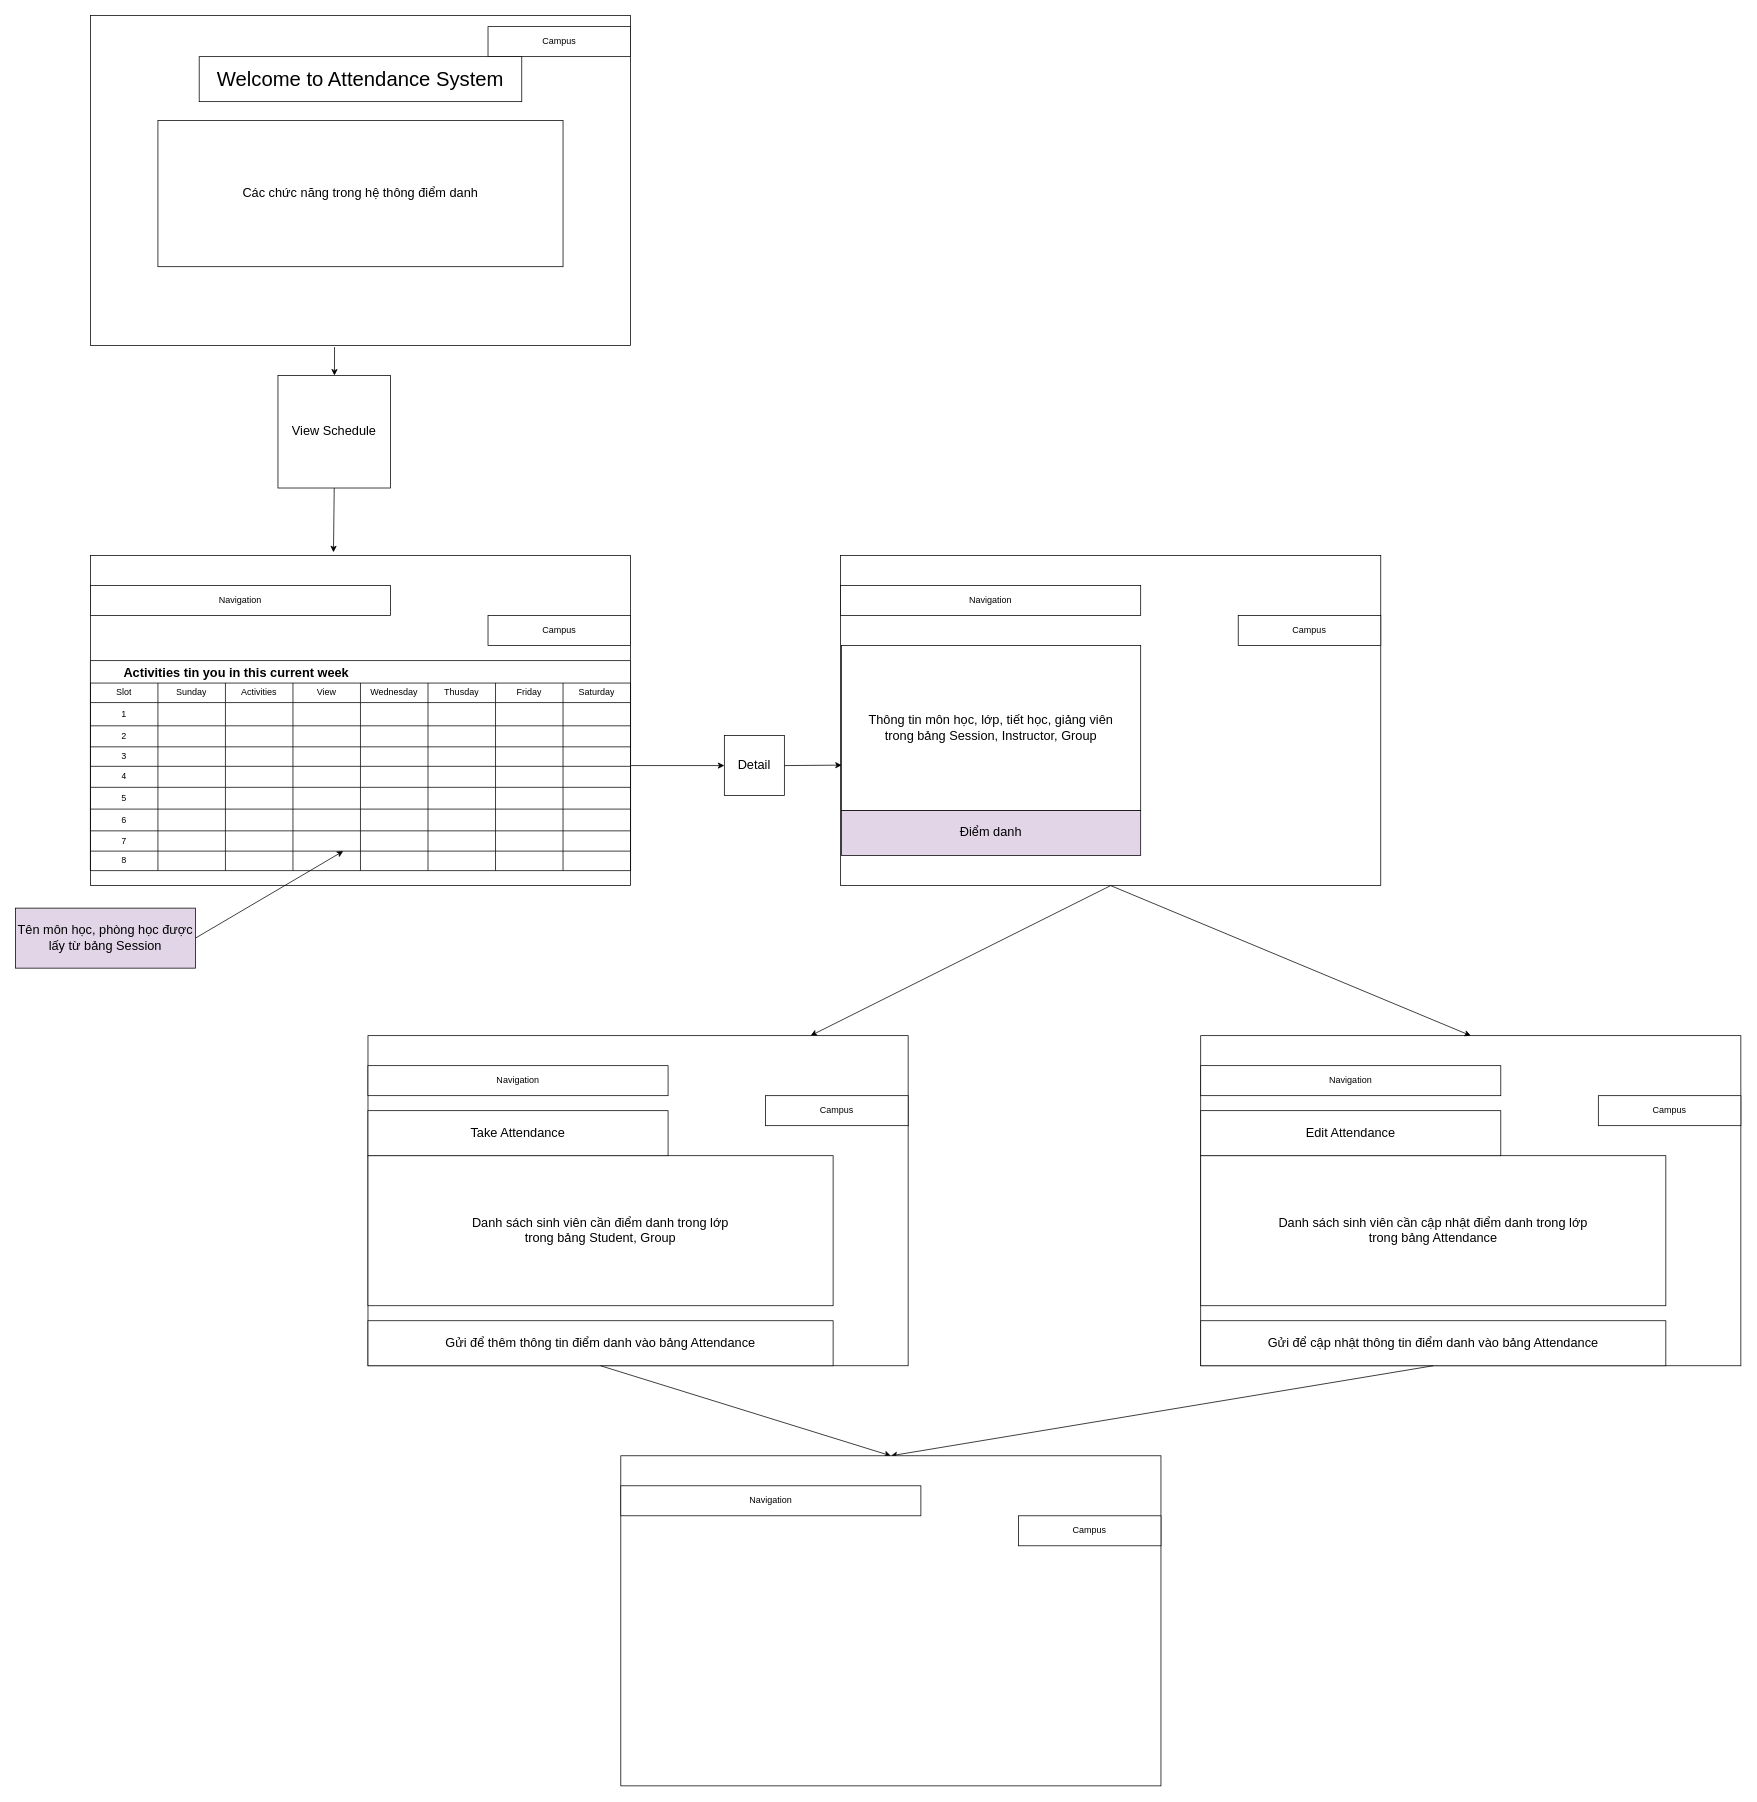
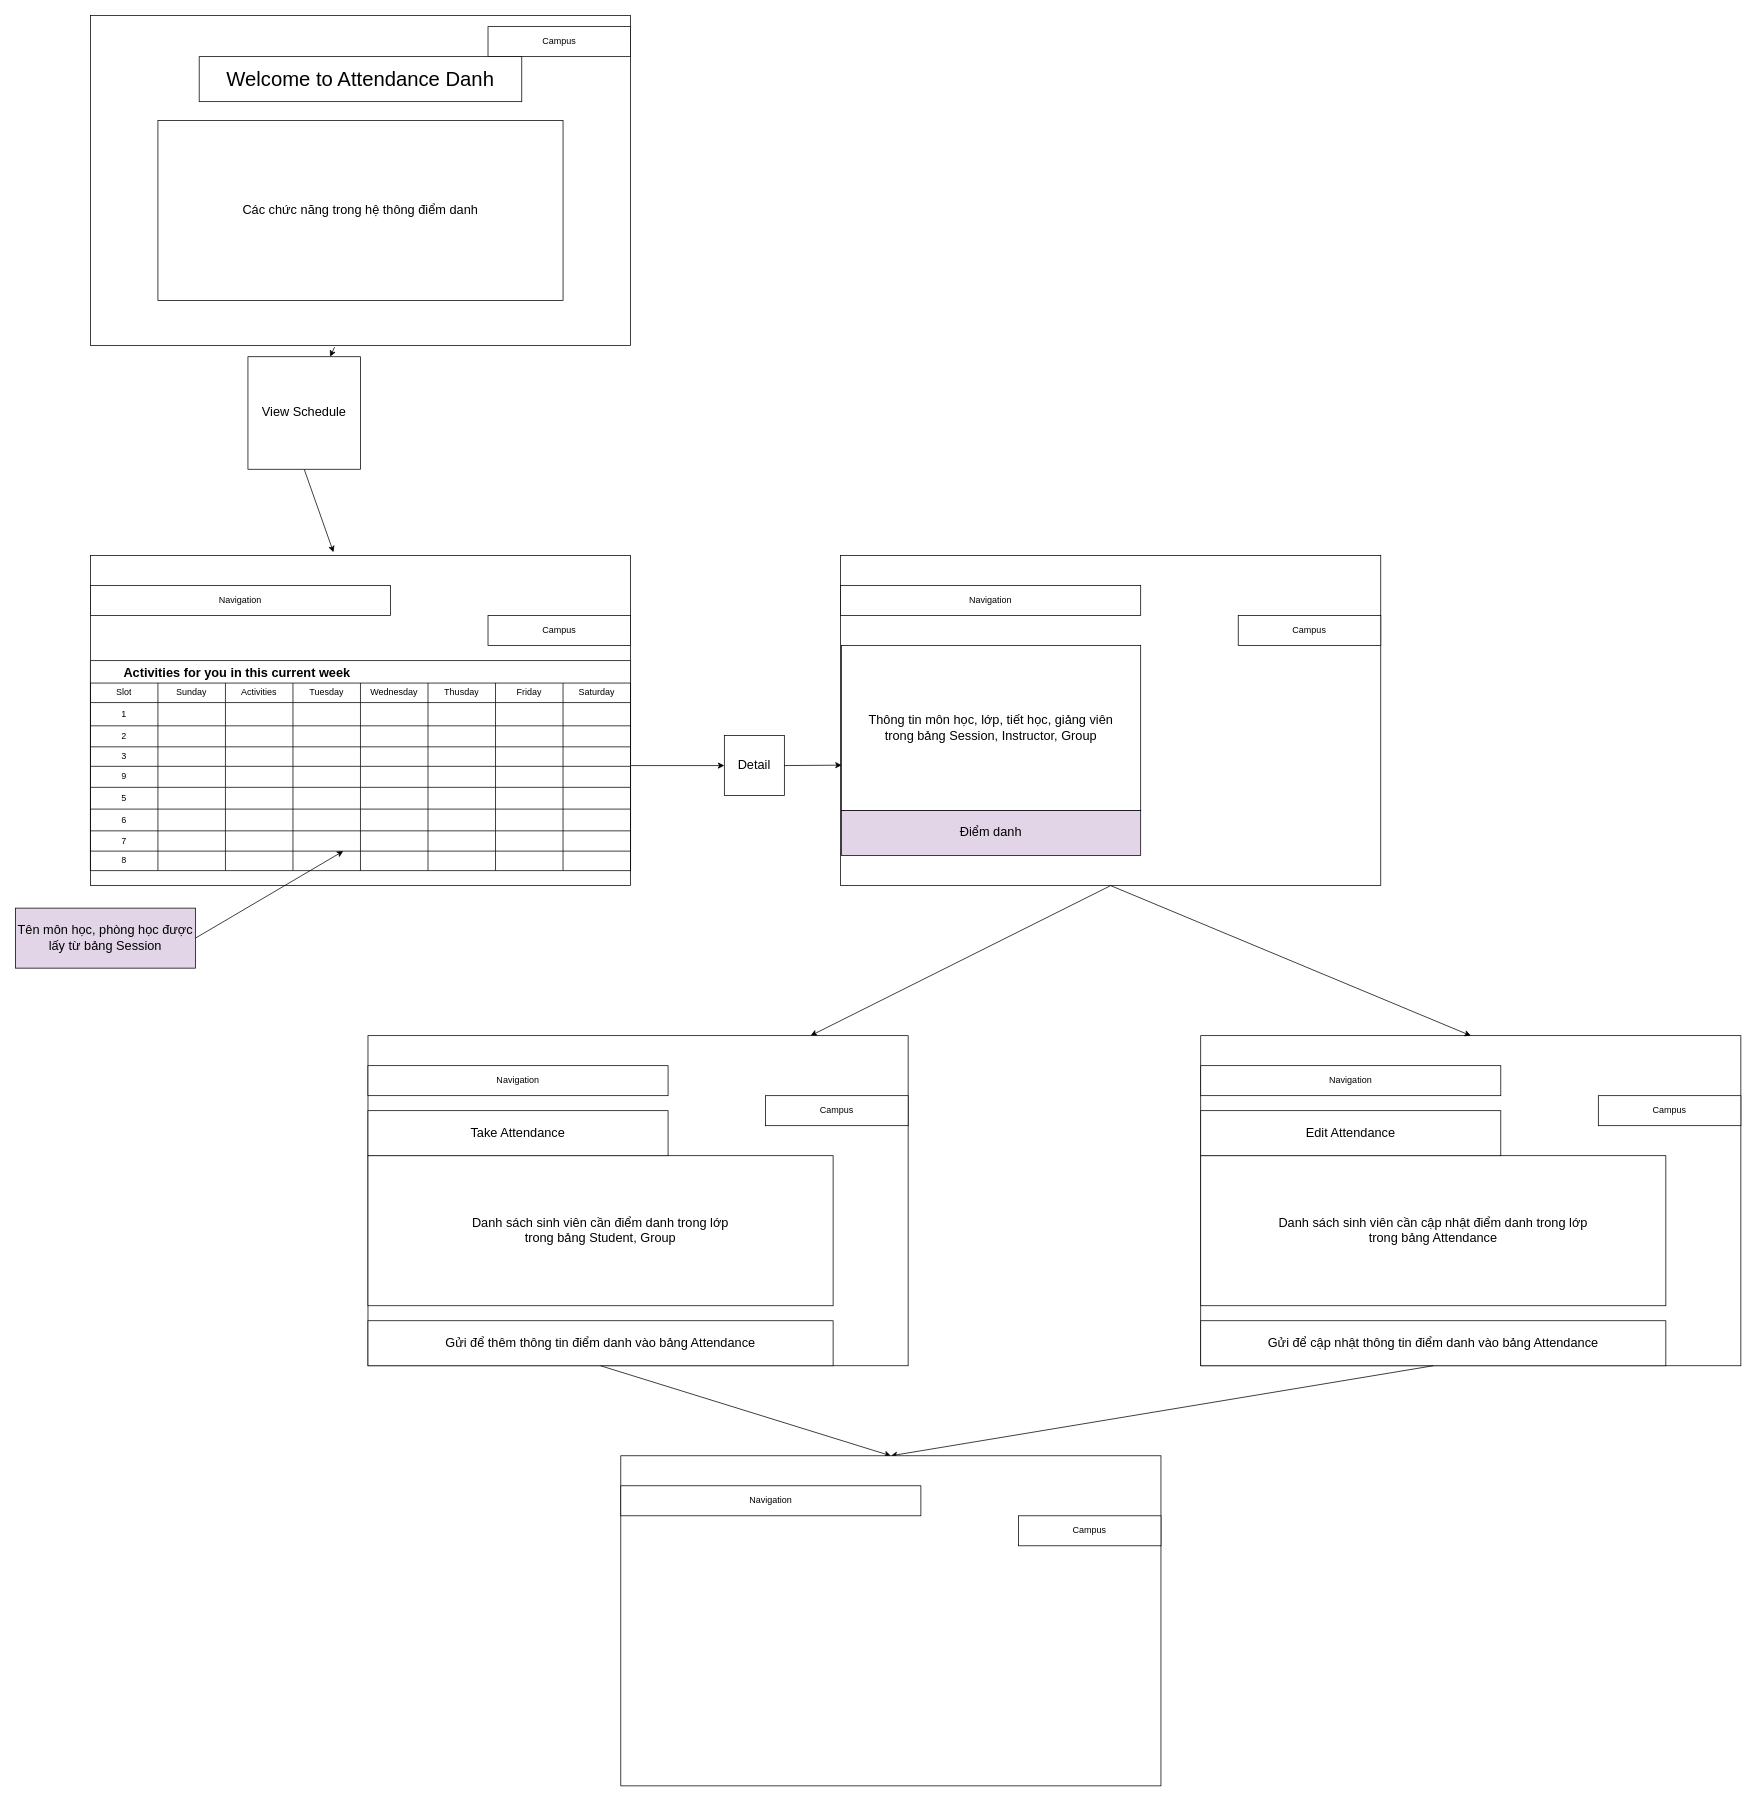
(360, 79) -> (360, 79)
(360, 194) -> (360, 210)
(334, 432) -> (304, 413)
(211, 673) -> (212, 673)
(327, 693) -> (327, 693)
(124, 777) -> (124, 777)
